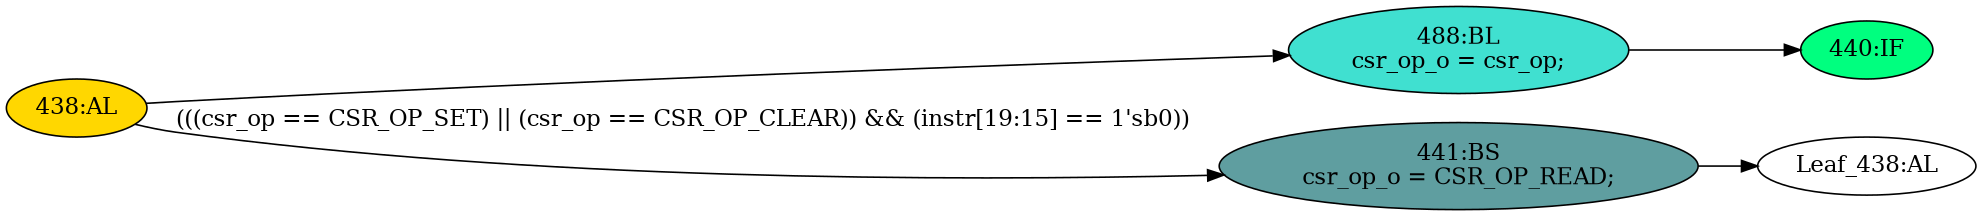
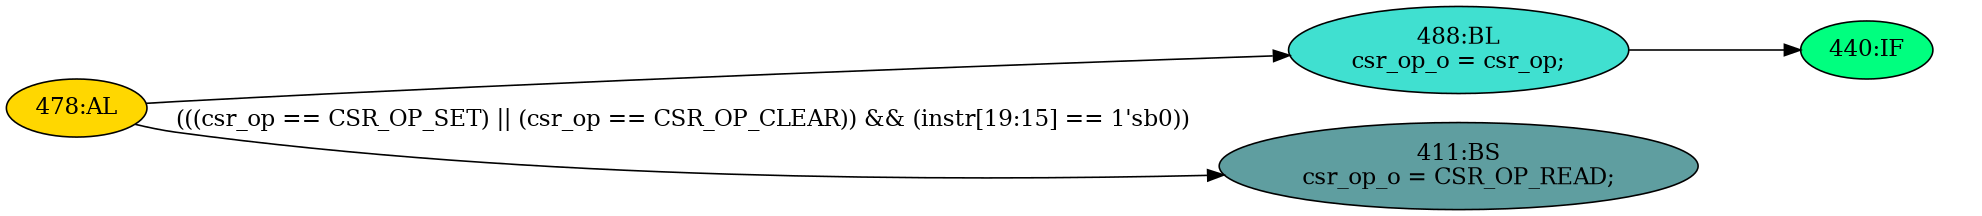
(77, 108) -> (77, 108)
(1459, 166) -> (1459, 166)
(1867, 166) -> none
